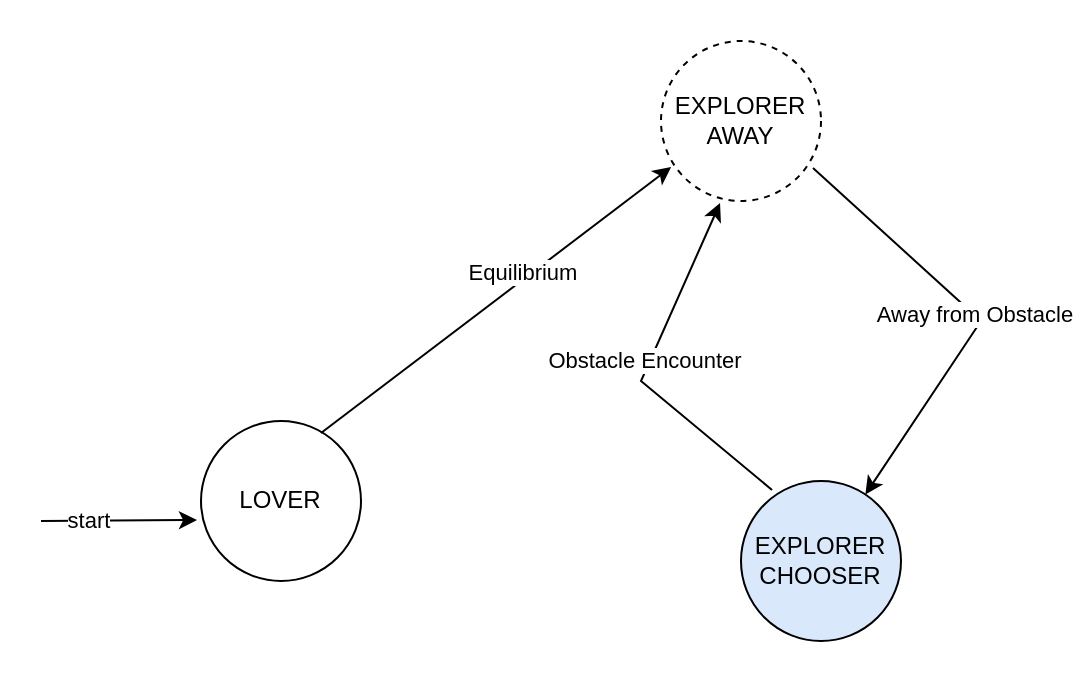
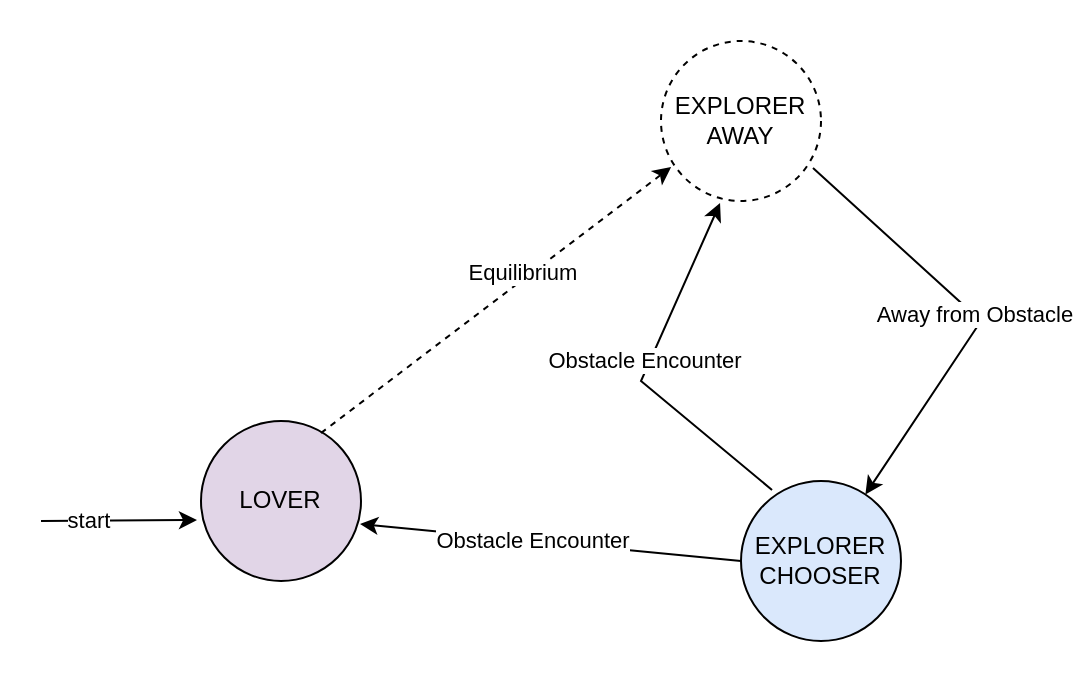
(419, 358) -> (419, 358)
(281, 501) -> (281, 501)
none -> (557, 543)
